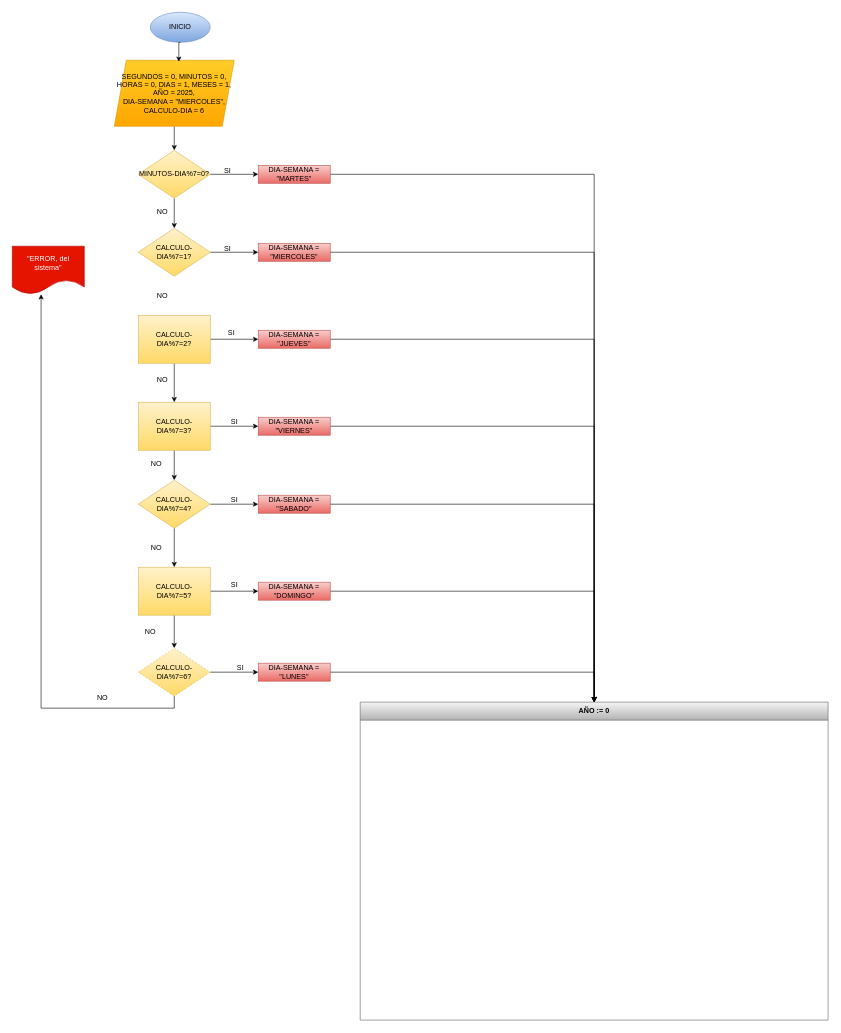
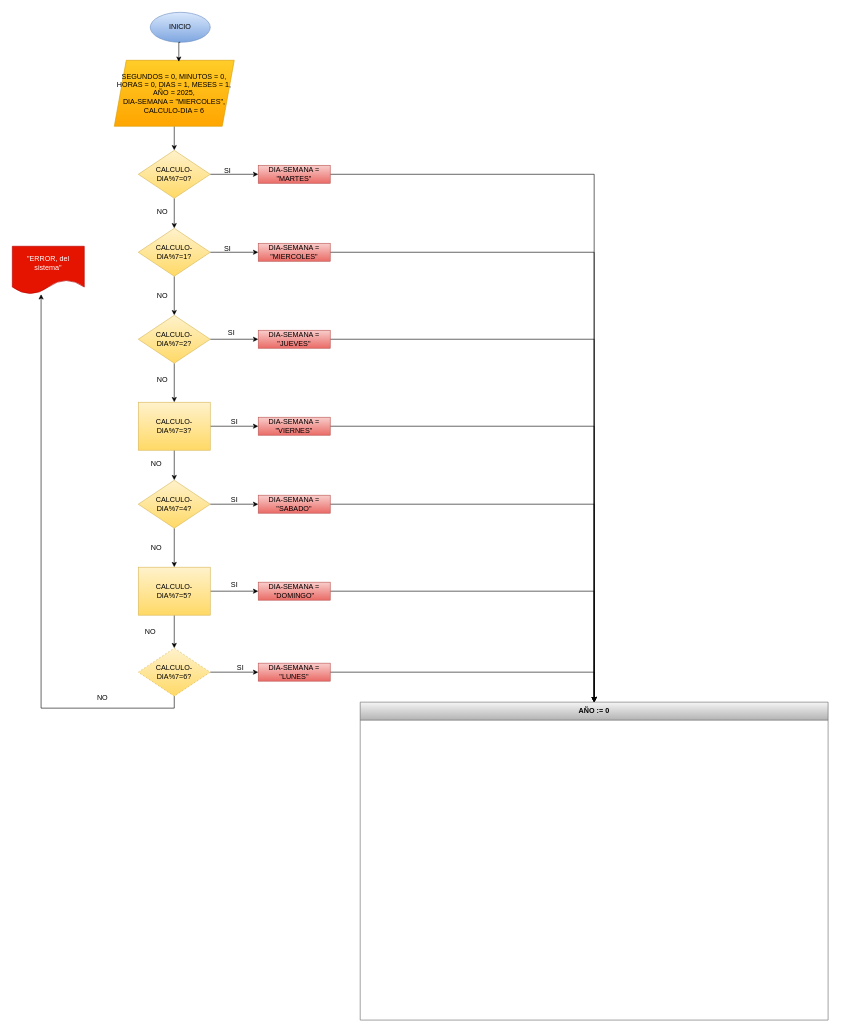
(174, 174) -> (174, 174)
none -> (174, 309)
(174, 339) -> (174, 339)
